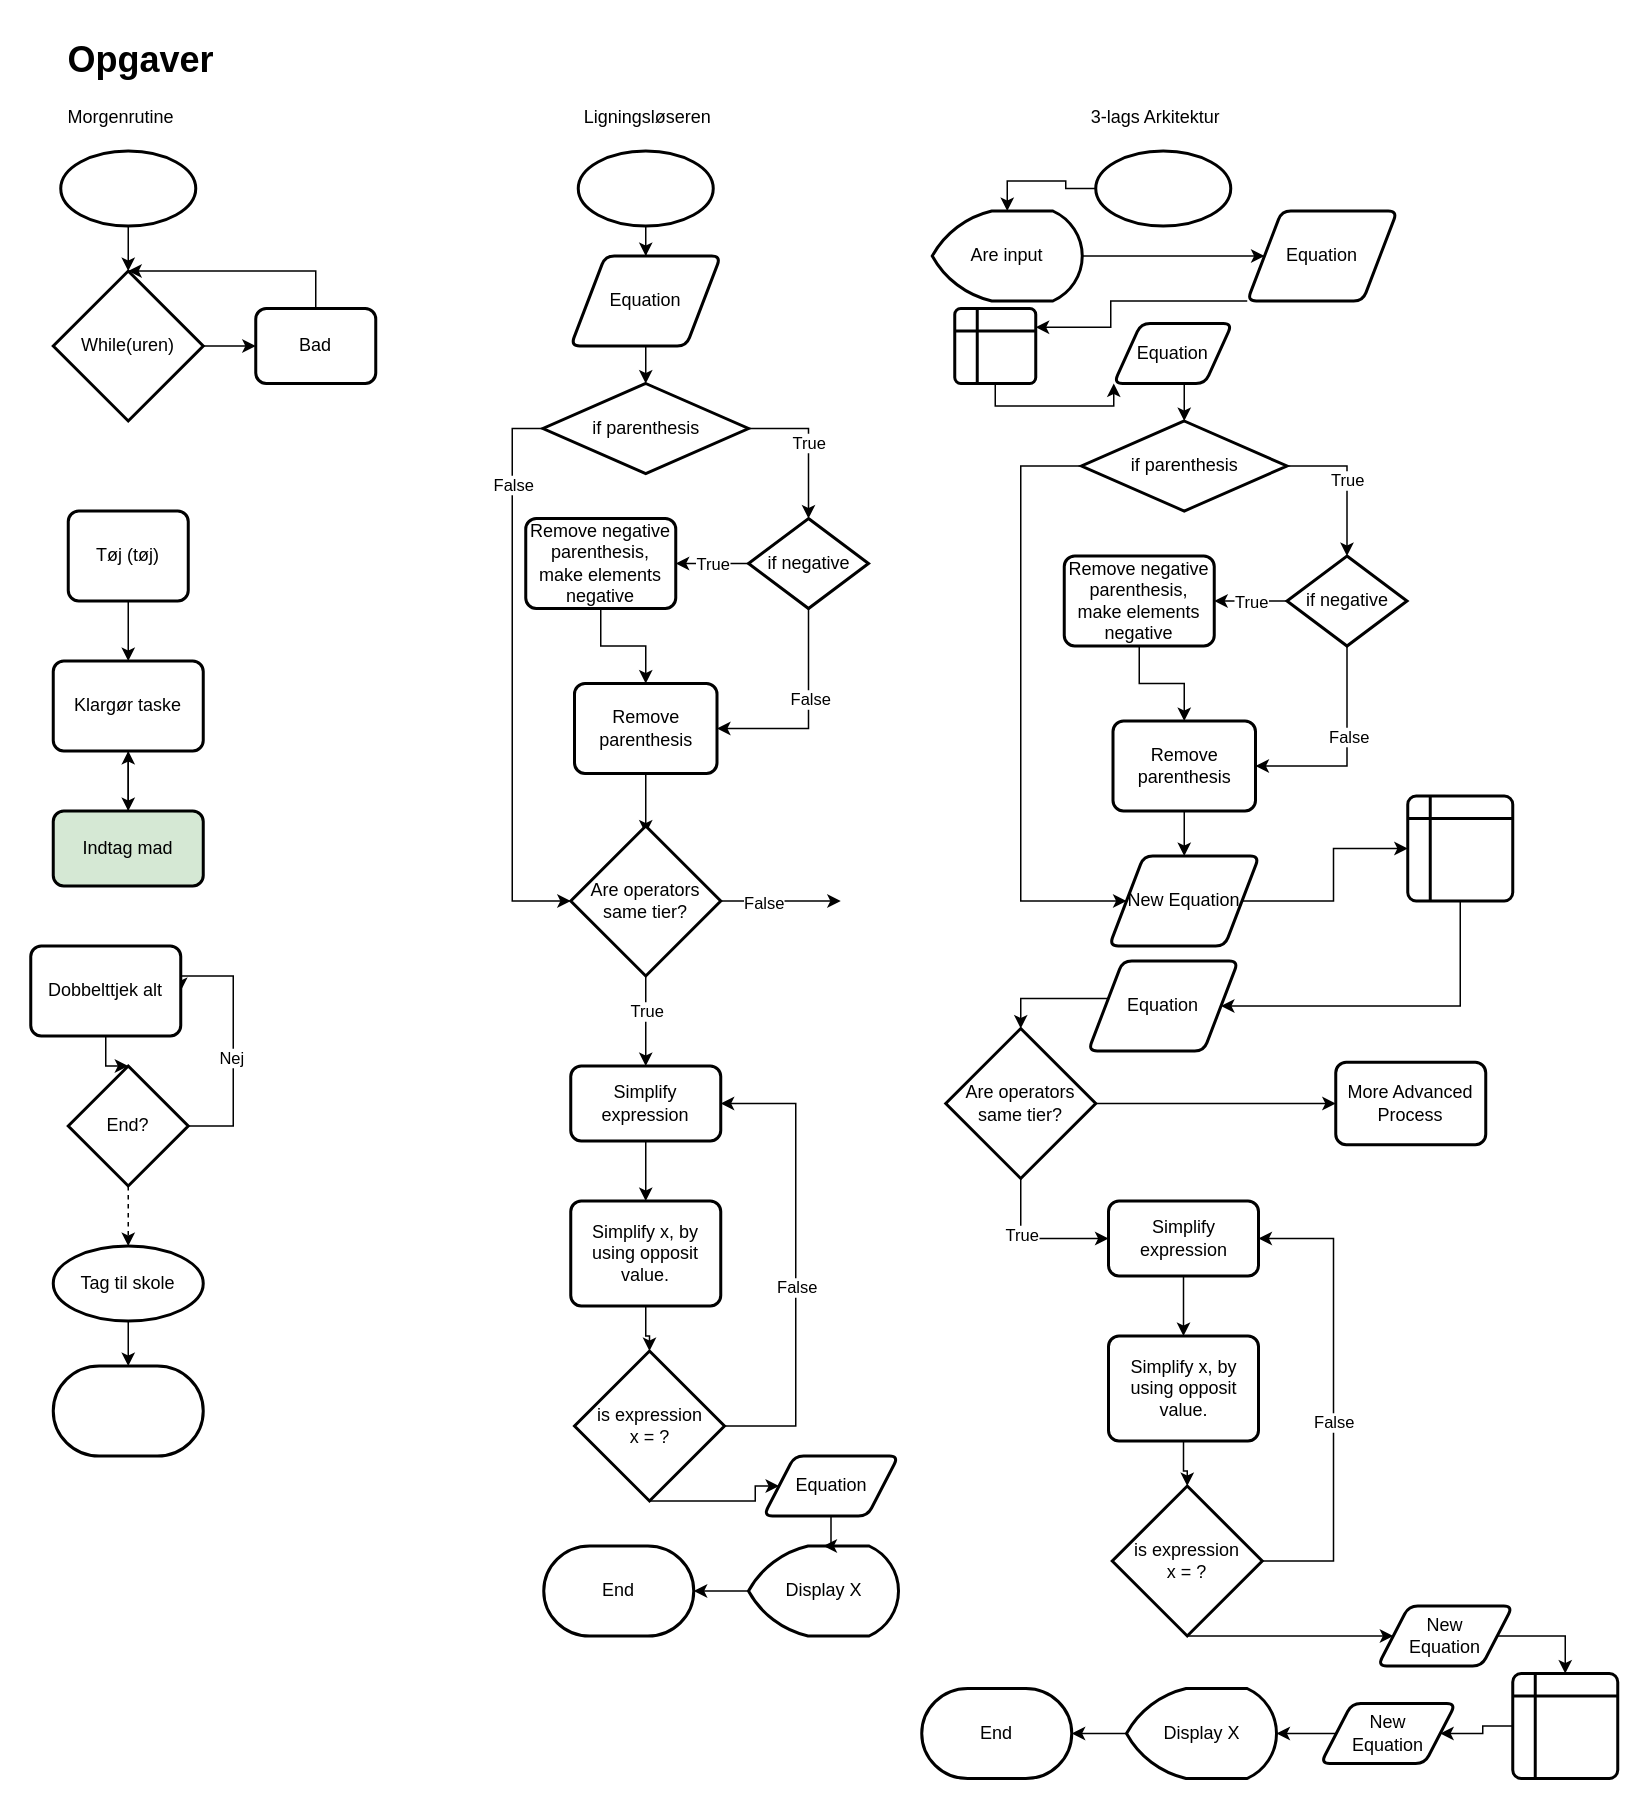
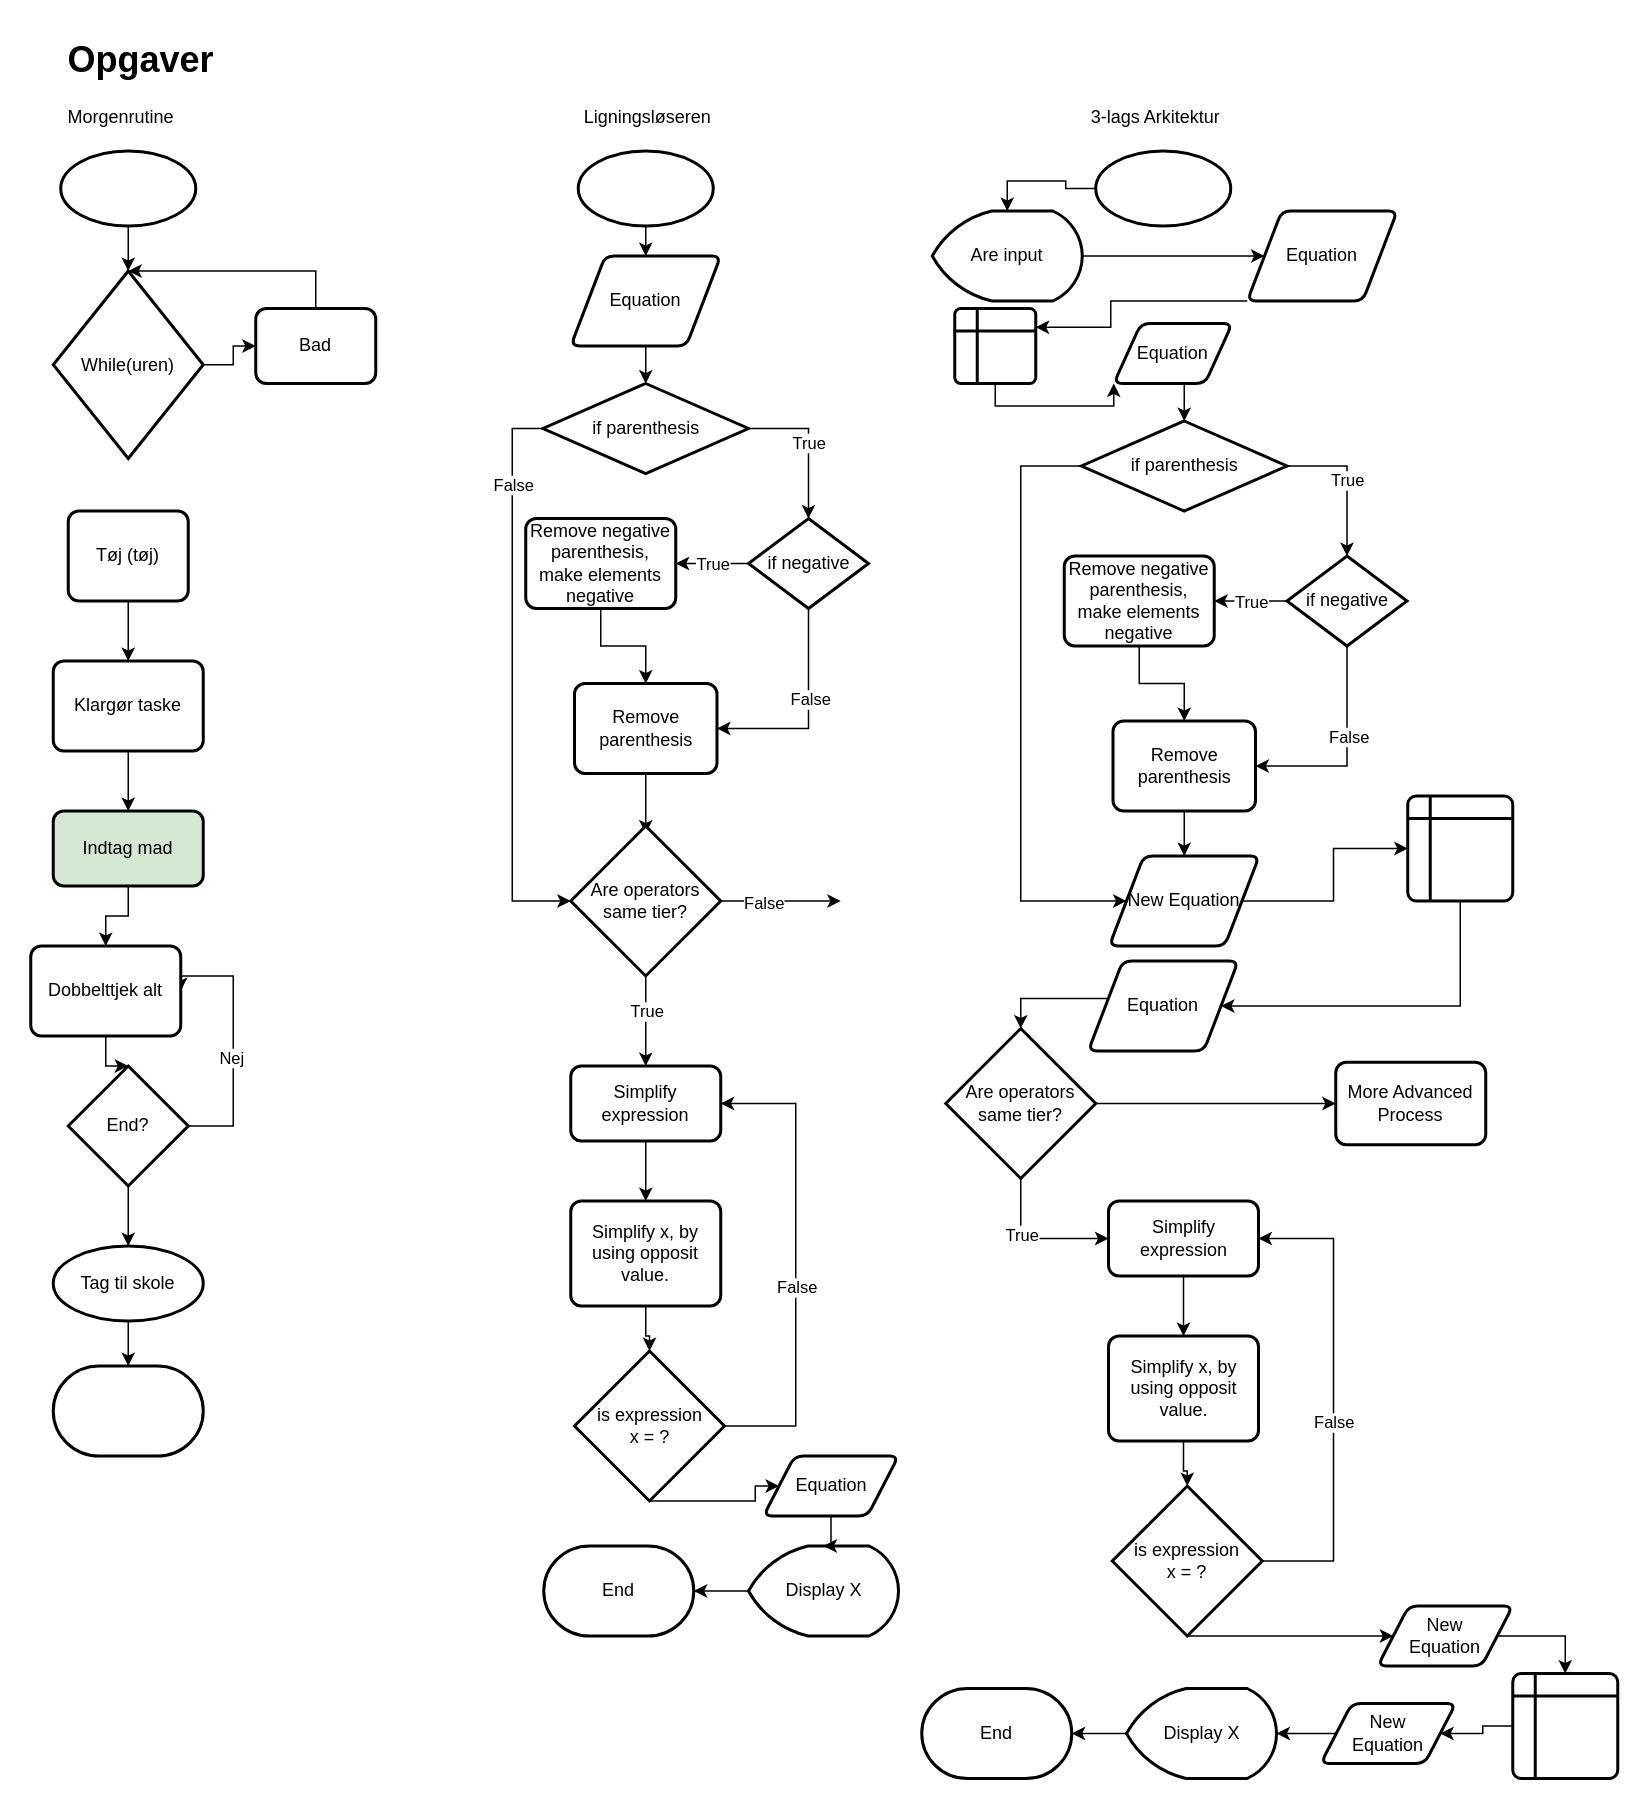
(128, 346) -> (128, 365)
(128, 809) -> (122, 916)
(128, 1210) -> (128, 1210)
